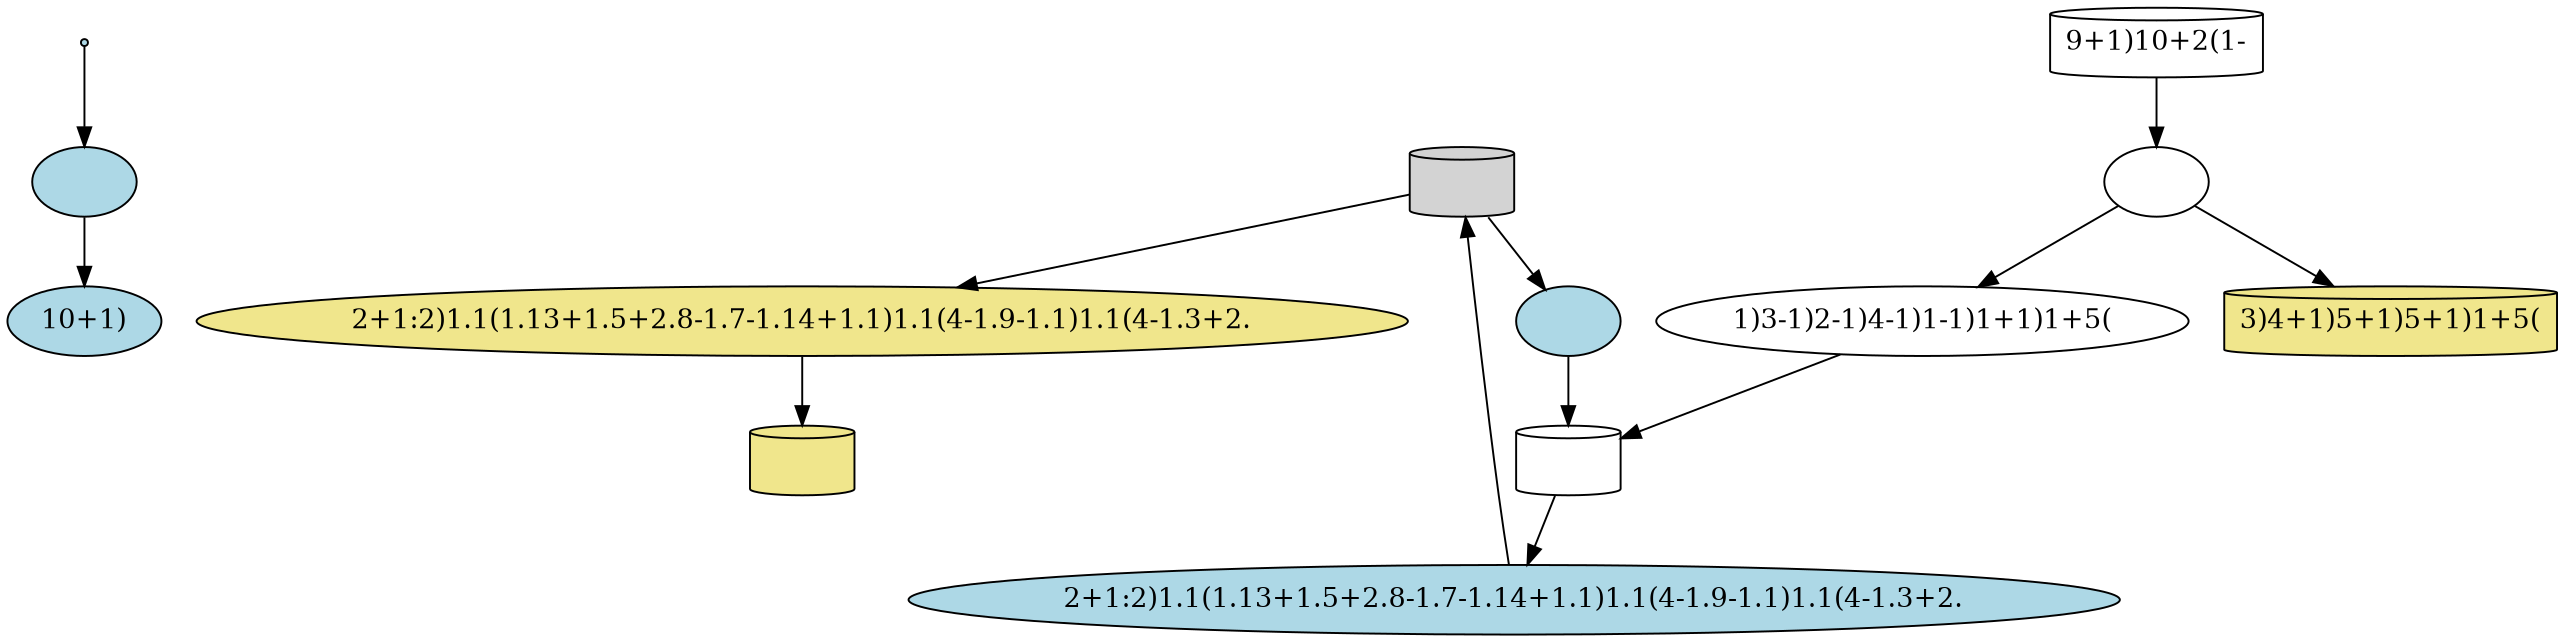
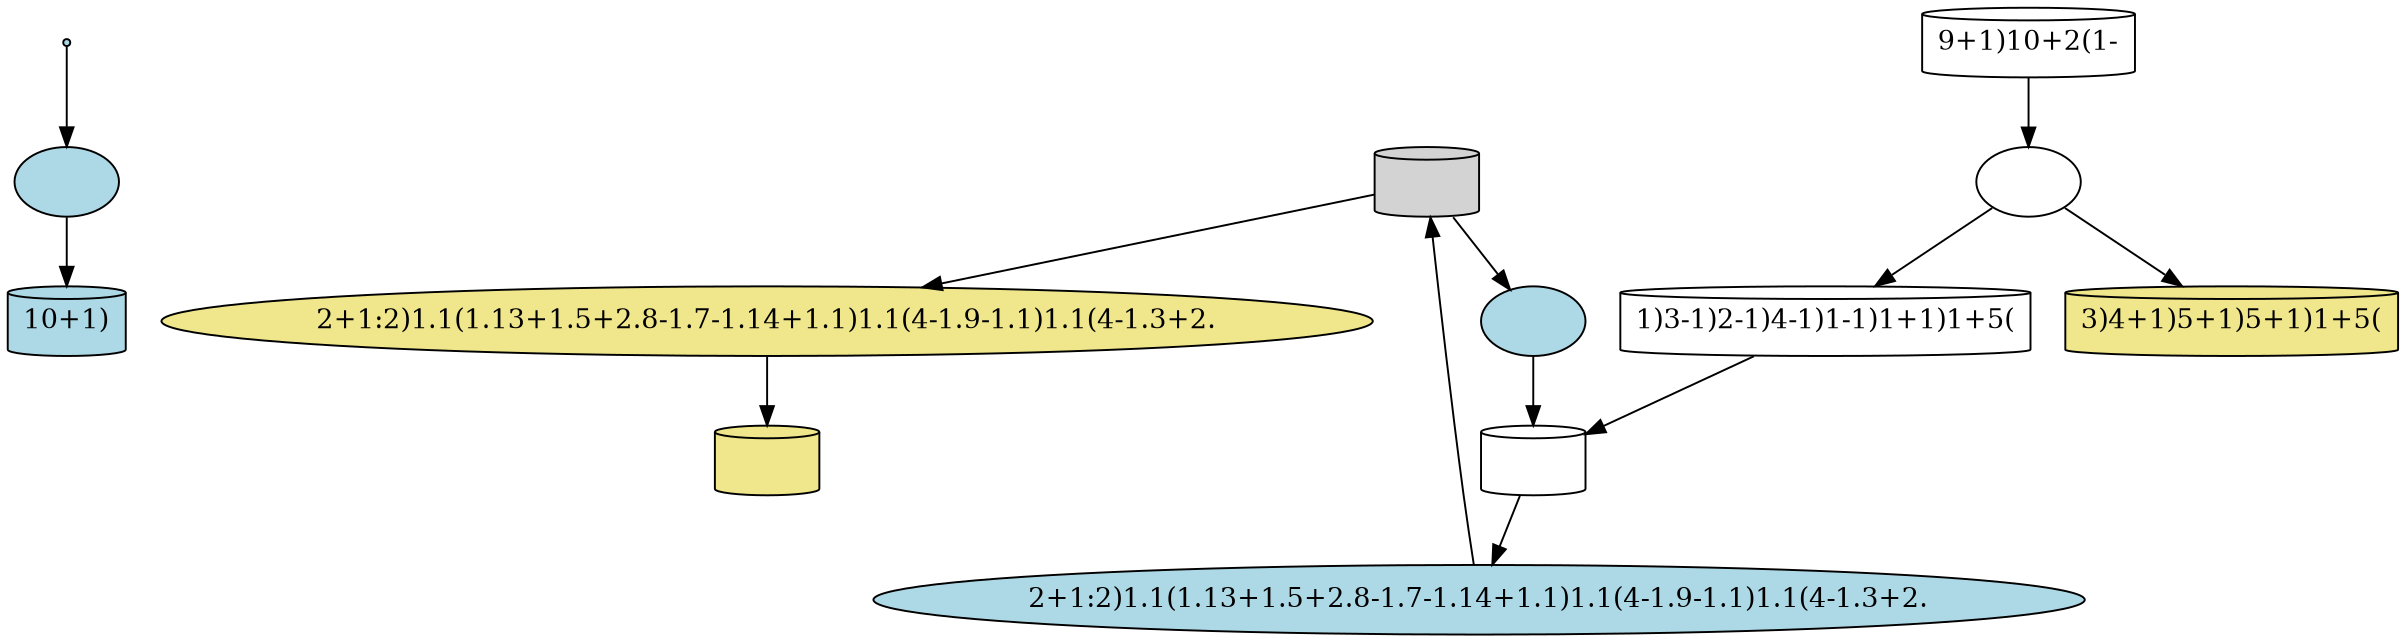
(84, 321) -> (67, 321)
(1922, 321) -> (1825, 321)
